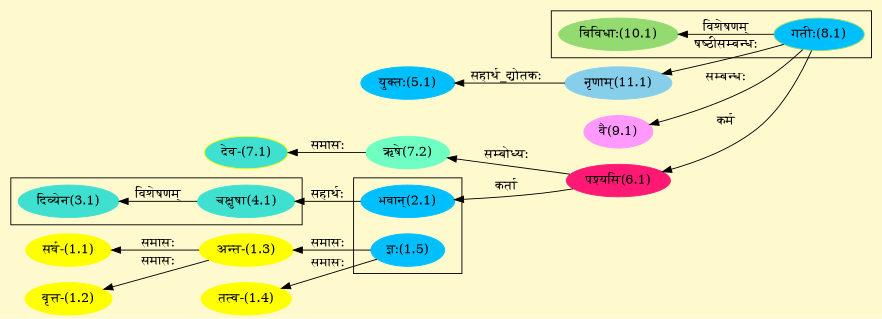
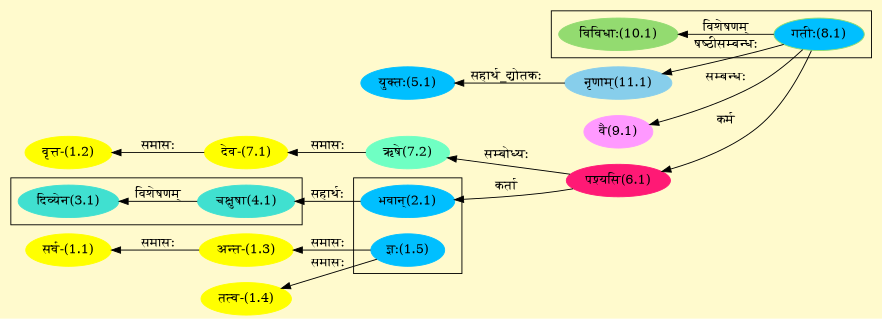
(246, 153) -> (246, 153)
(161, 273) -> (163, 153)
